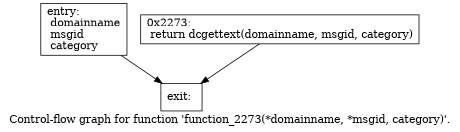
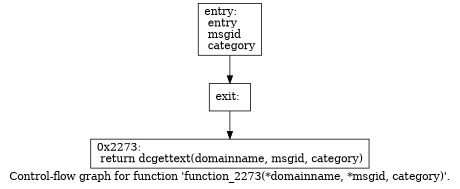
(84, 23) -> (221, 23)
(233, 61) -> (230, 121)
